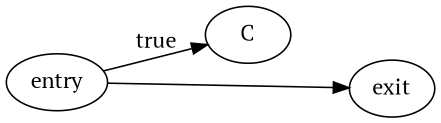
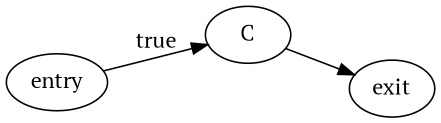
(220, 85) -> (313, 59)
